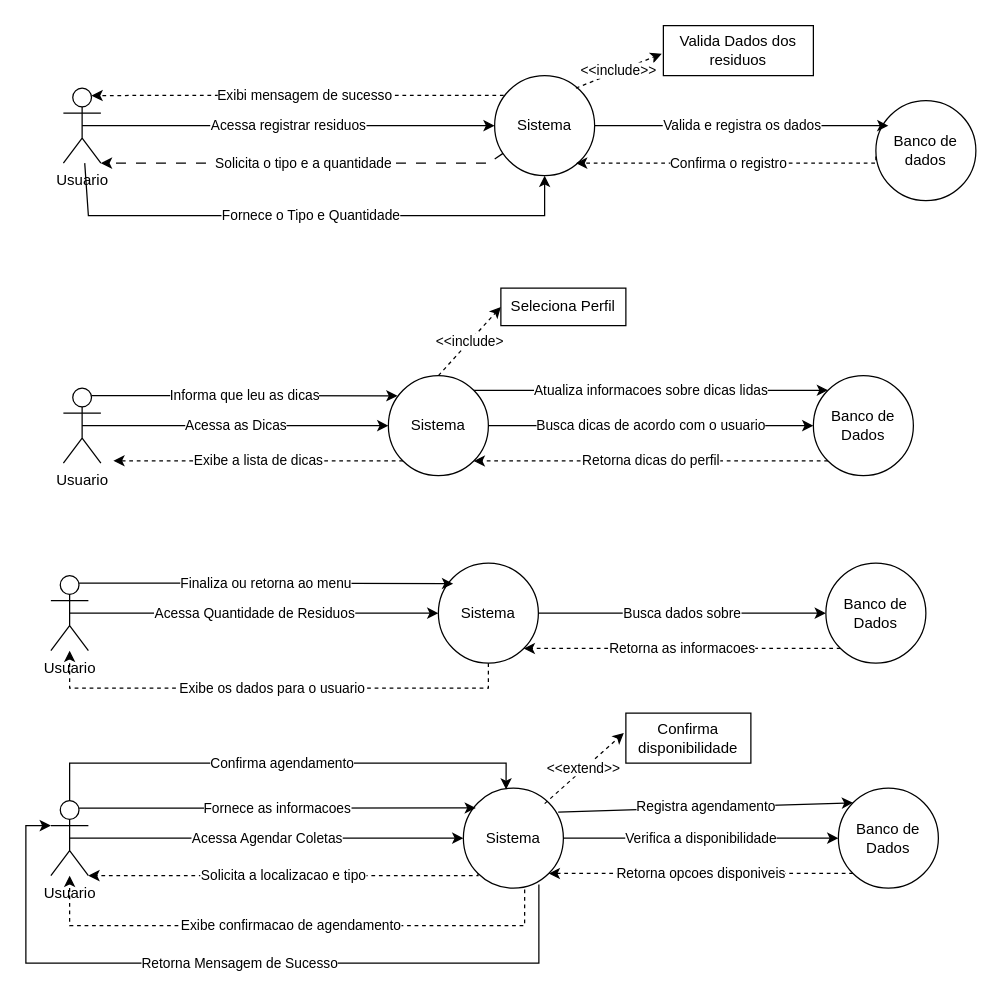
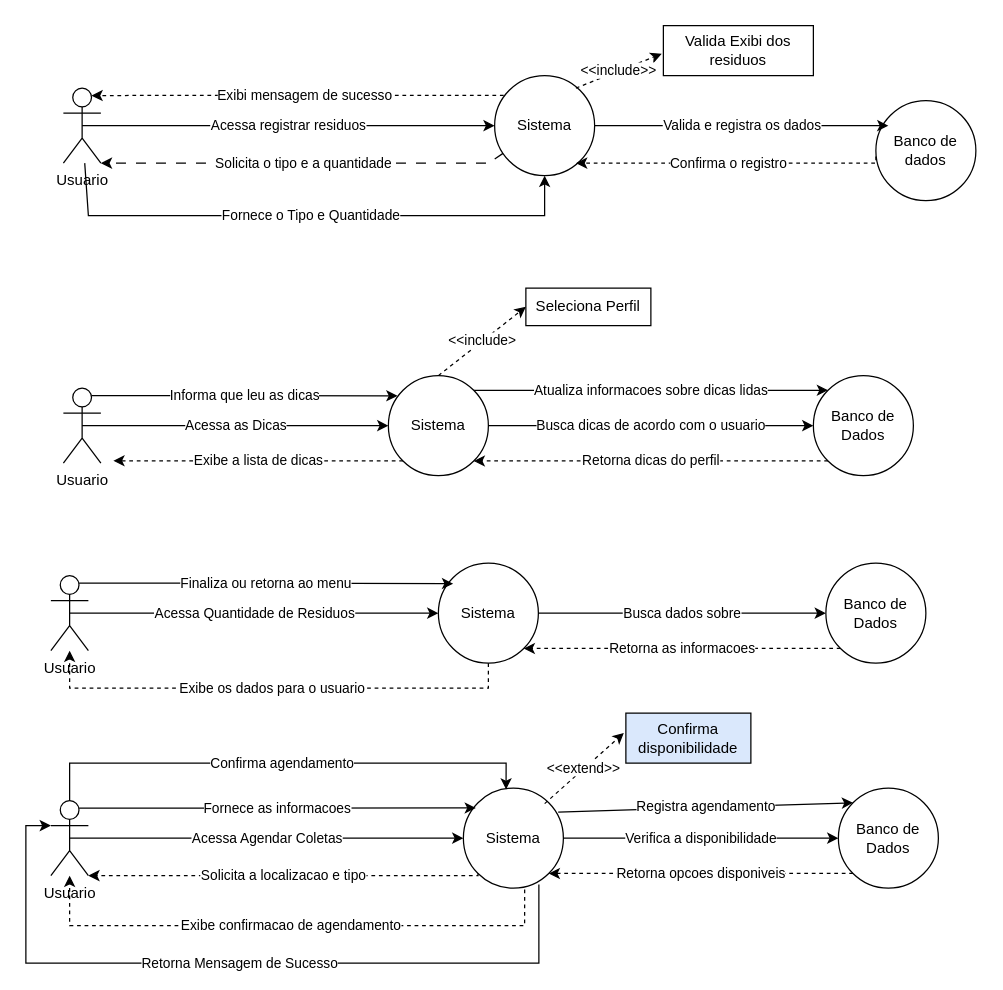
(738, 51) -> (738, 51)
(563, 307) -> (588, 307)
(688, 738) -> (688, 738)
